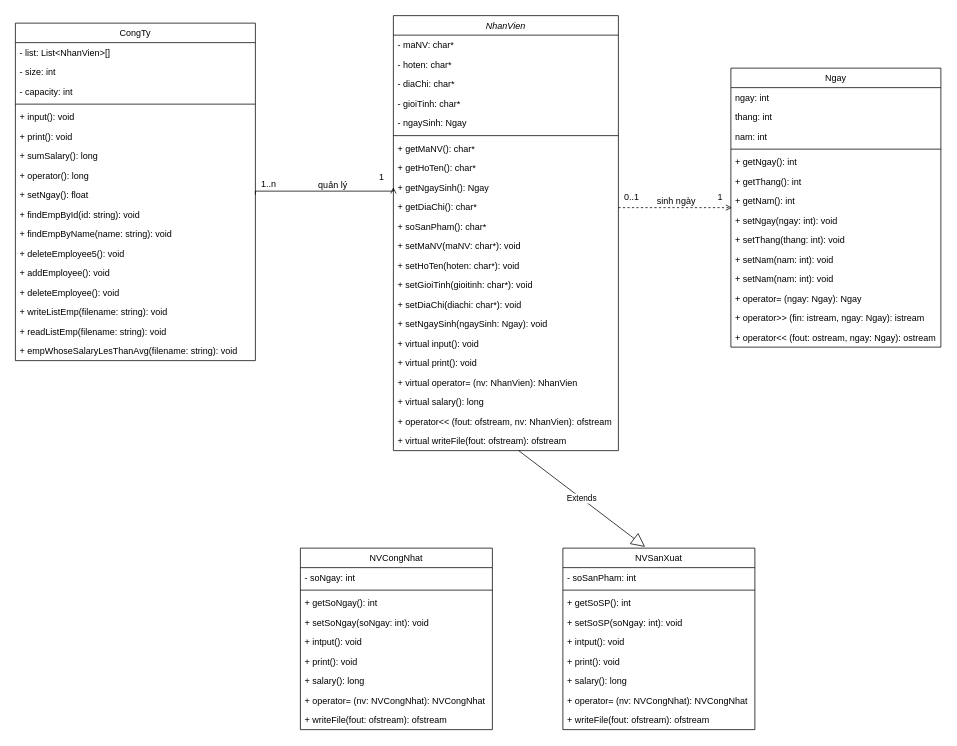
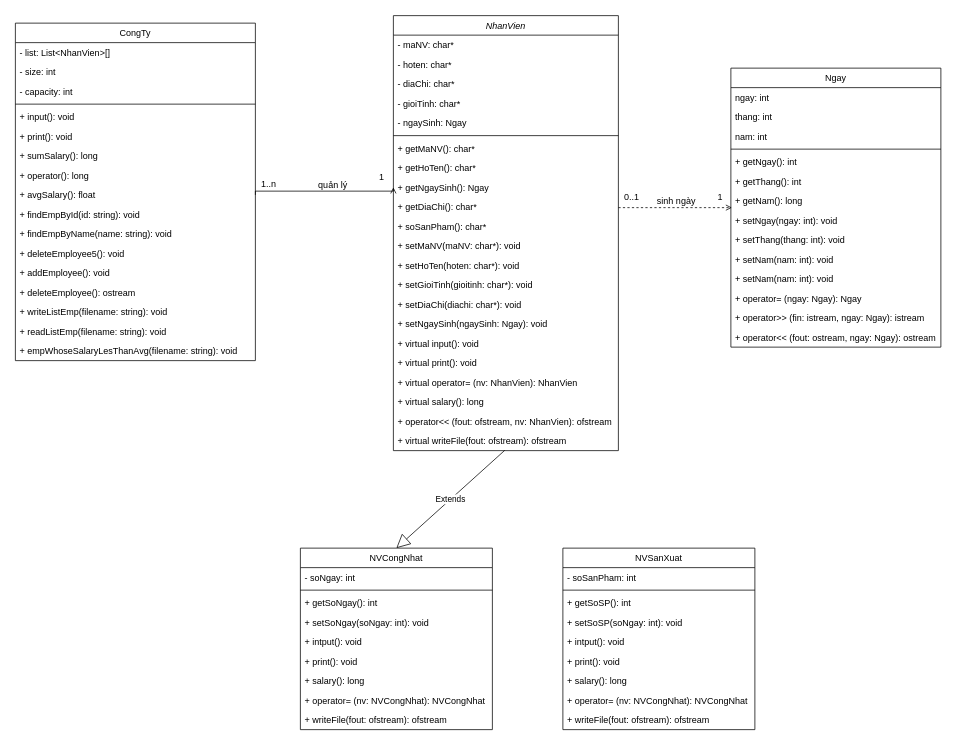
(60, 195) -> (64, 195)
(768, 201) -> (771, 201)
(73, 293) -> (82, 293)
none -> (455, 495)
(577, 495) -> none
